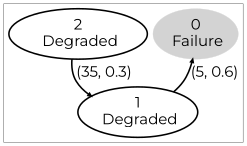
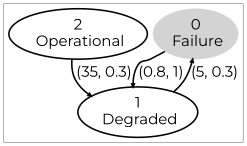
(78, 34) -> (78, 34)
none -> (142, 61)
(215, 73) -> (215, 73)
